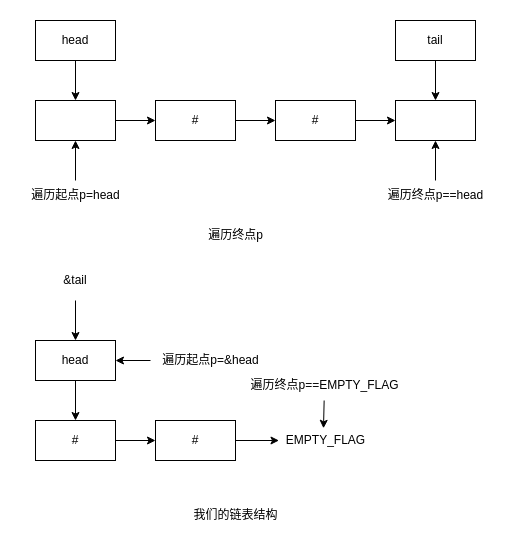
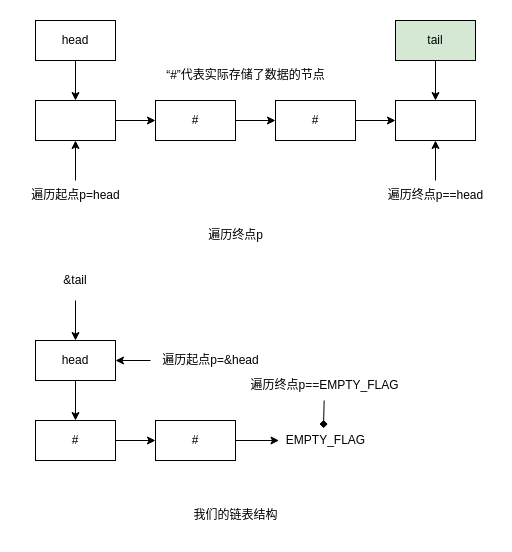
(436, 41) -> (436, 41)
none -> (246, 76)
(324, 420) -> (324, 419)
